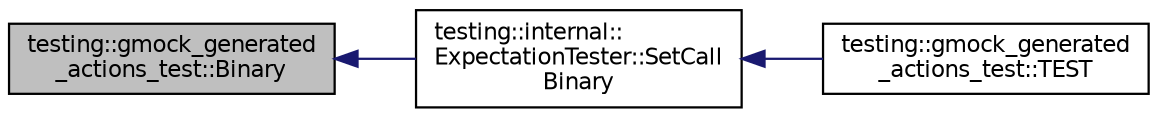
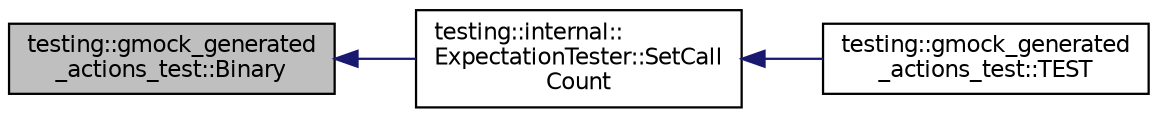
(579, 59) -> (579, 59)
